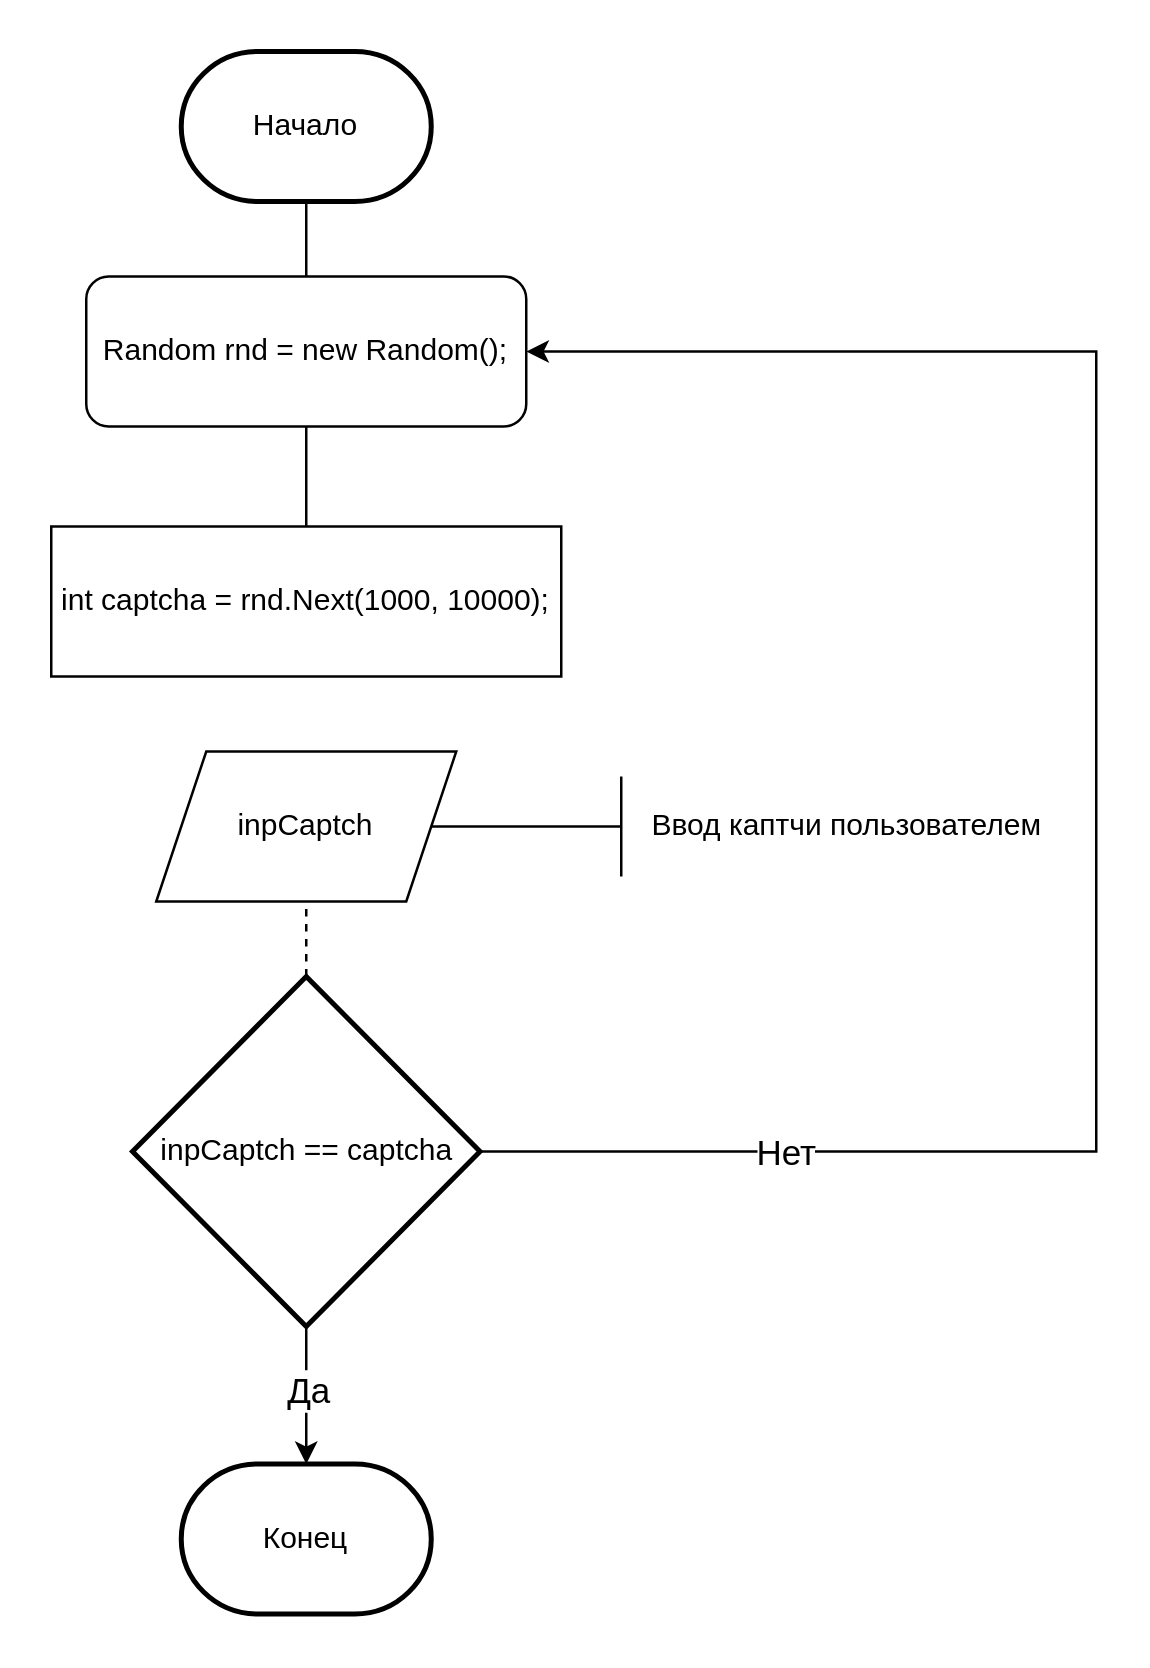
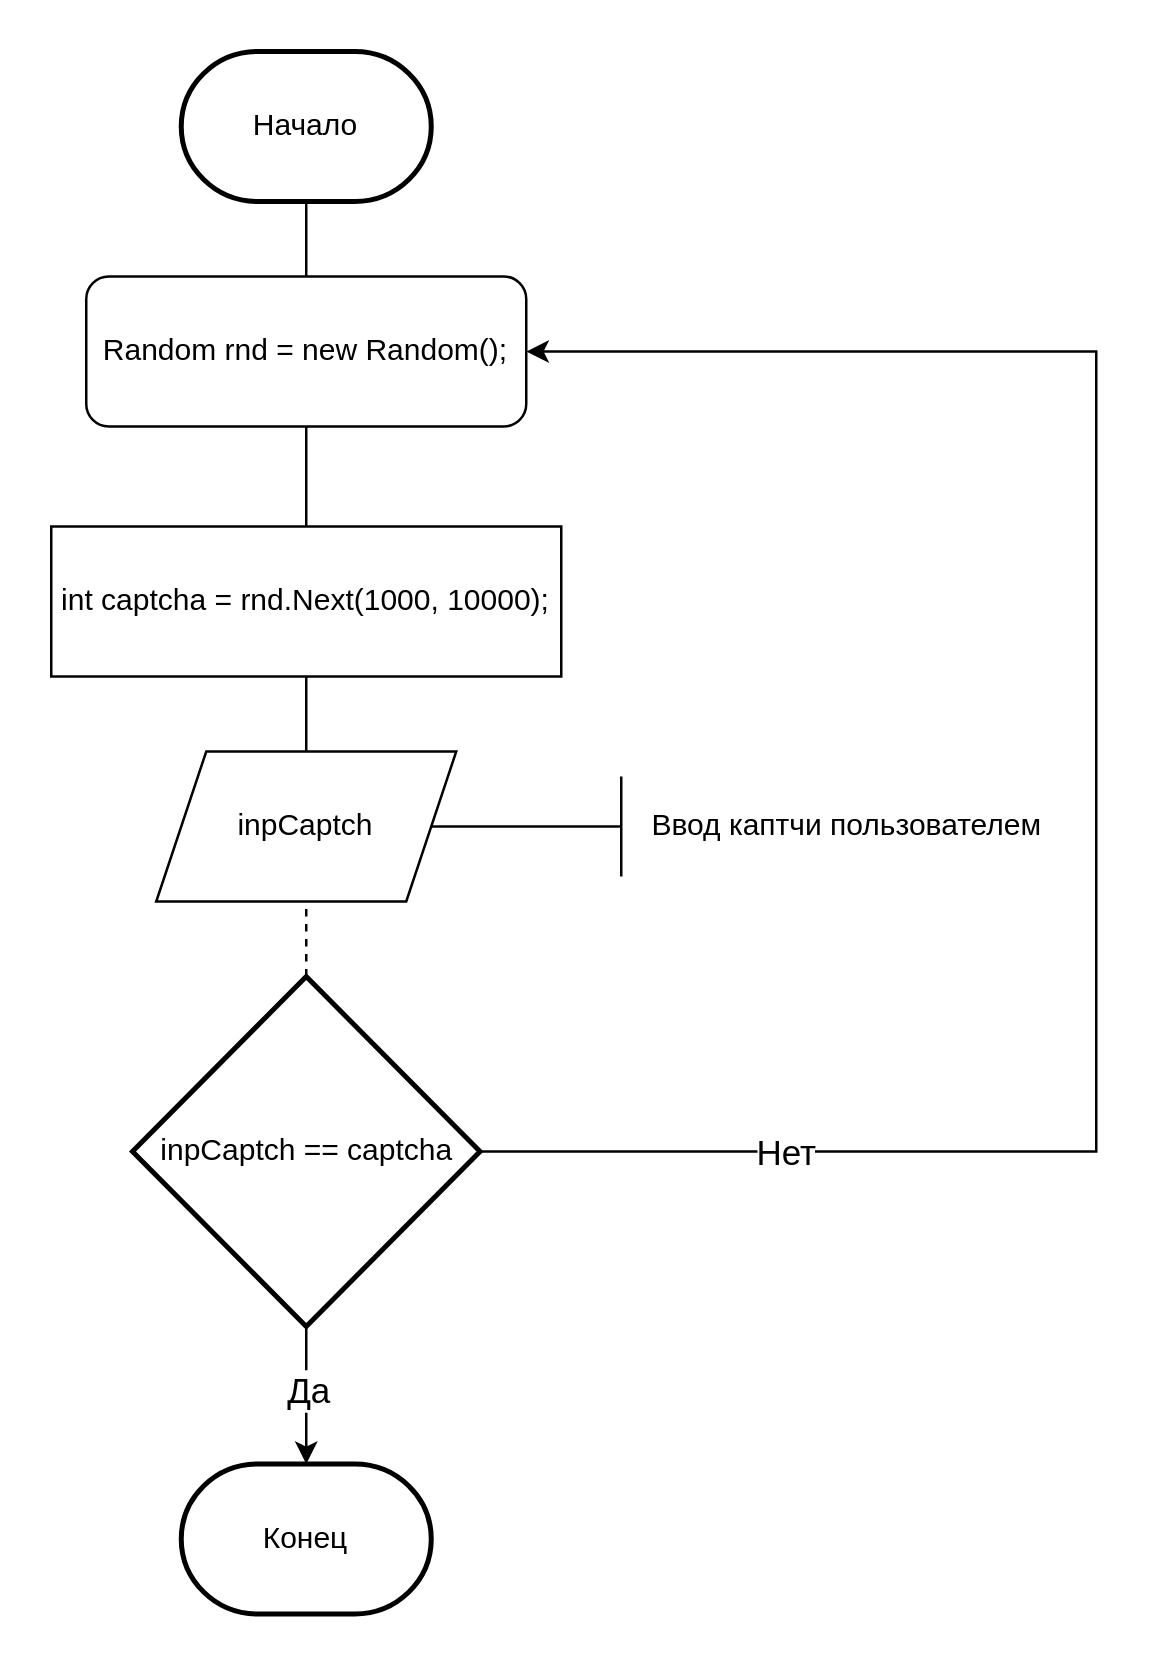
none -> (306, 714)
